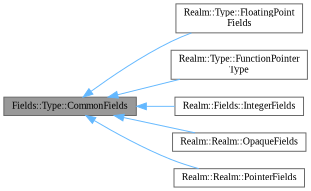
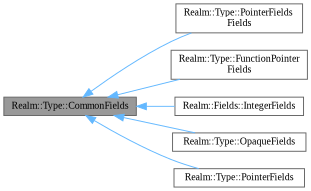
(239, 18) -> (239, 18)
(239, 65) -> (239, 65)
(70, 106) -> (70, 106)
(239, 142) -> (239, 142)
(239, 178) -> (239, 178)
